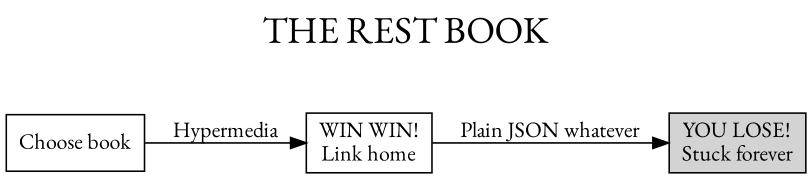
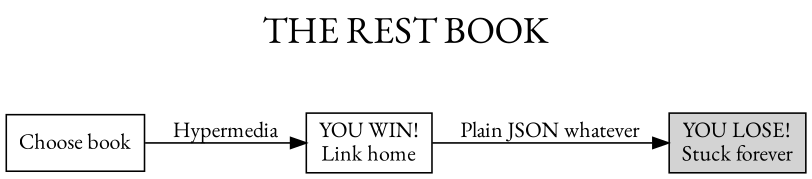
(369, 143) -> (369, 143)
